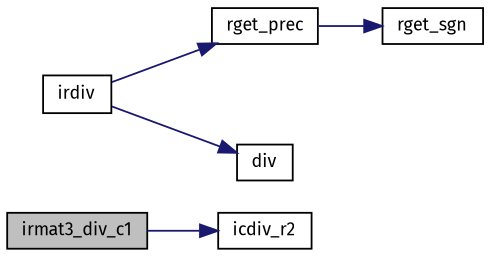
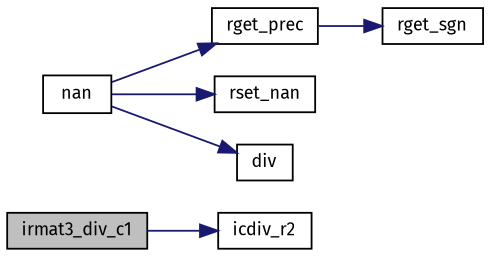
(77, 94) -> (77, 94)
none -> (265, 94)
